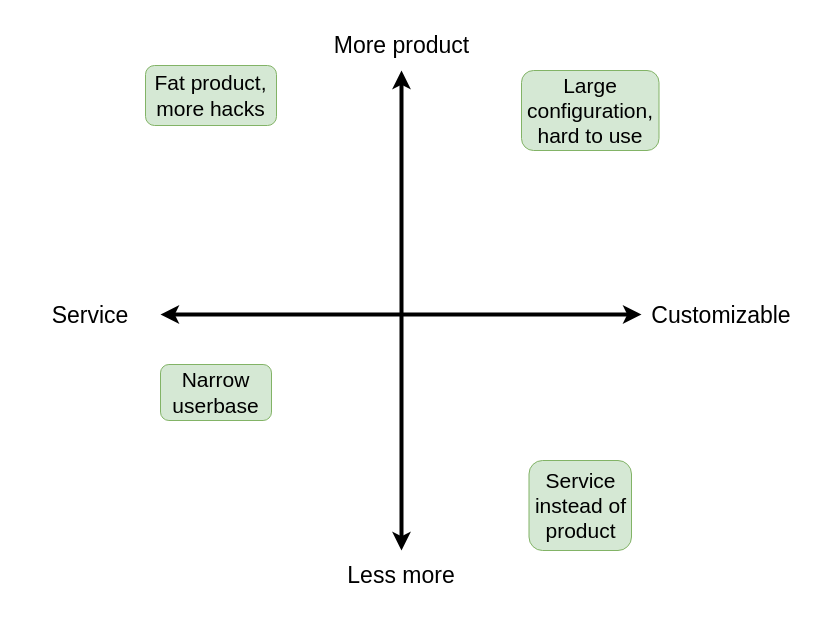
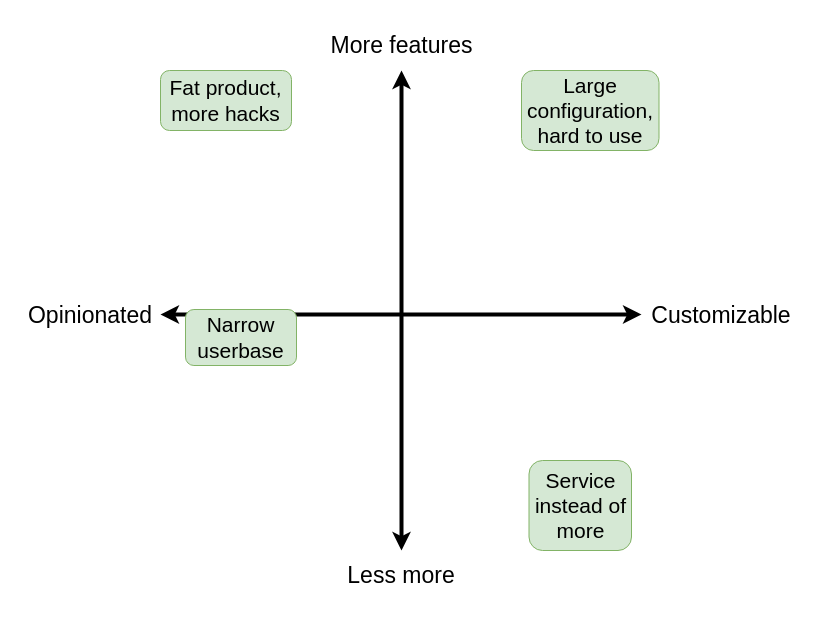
(402, 46) -> (402, 46)
(211, 96) -> (226, 101)
(91, 316) -> (91, 316)
(216, 393) -> (241, 338)
(581, 506) -> (581, 506)
